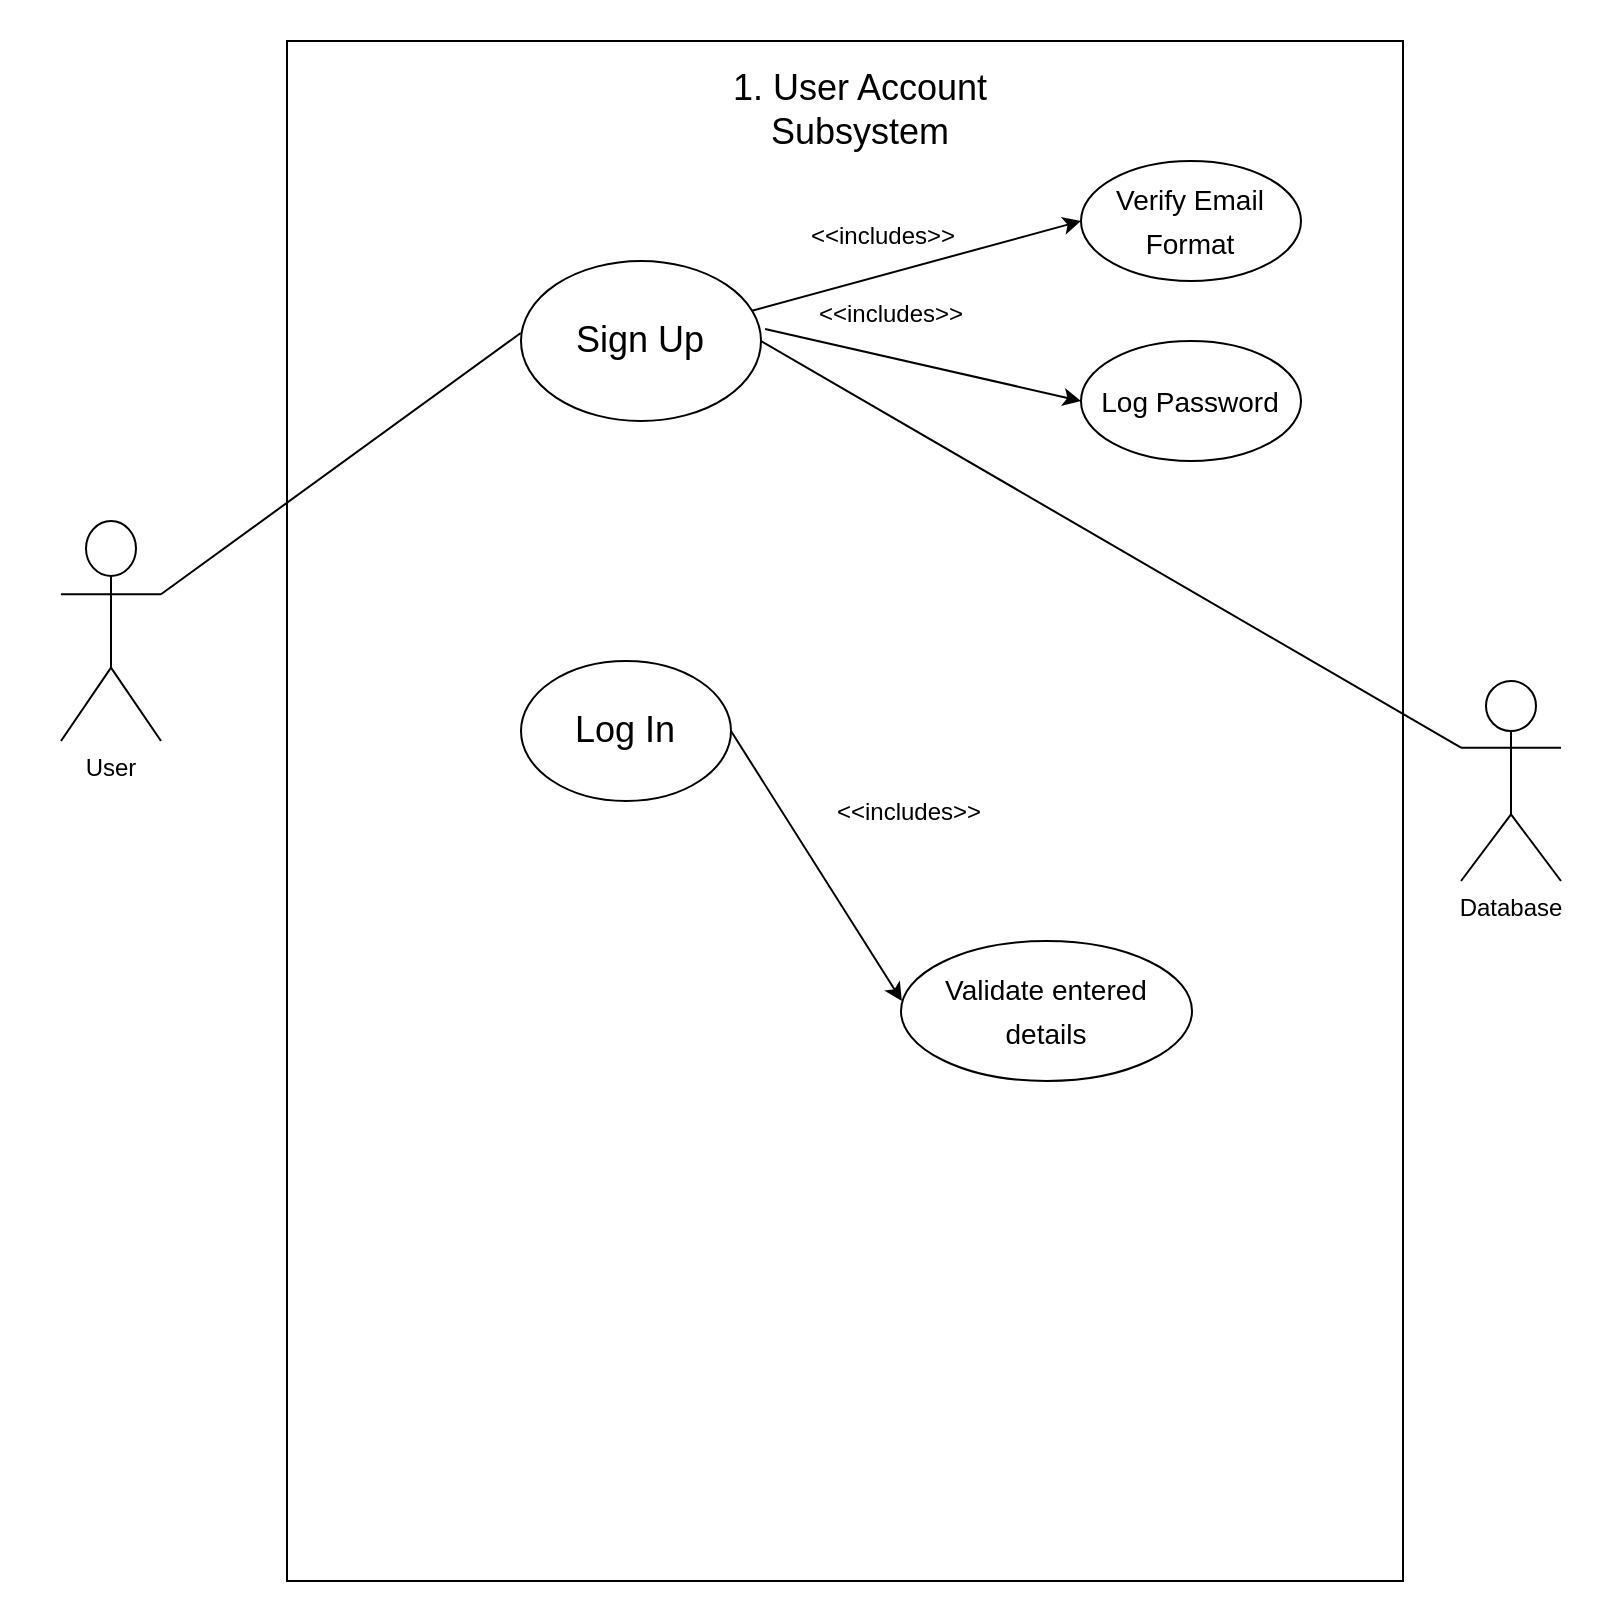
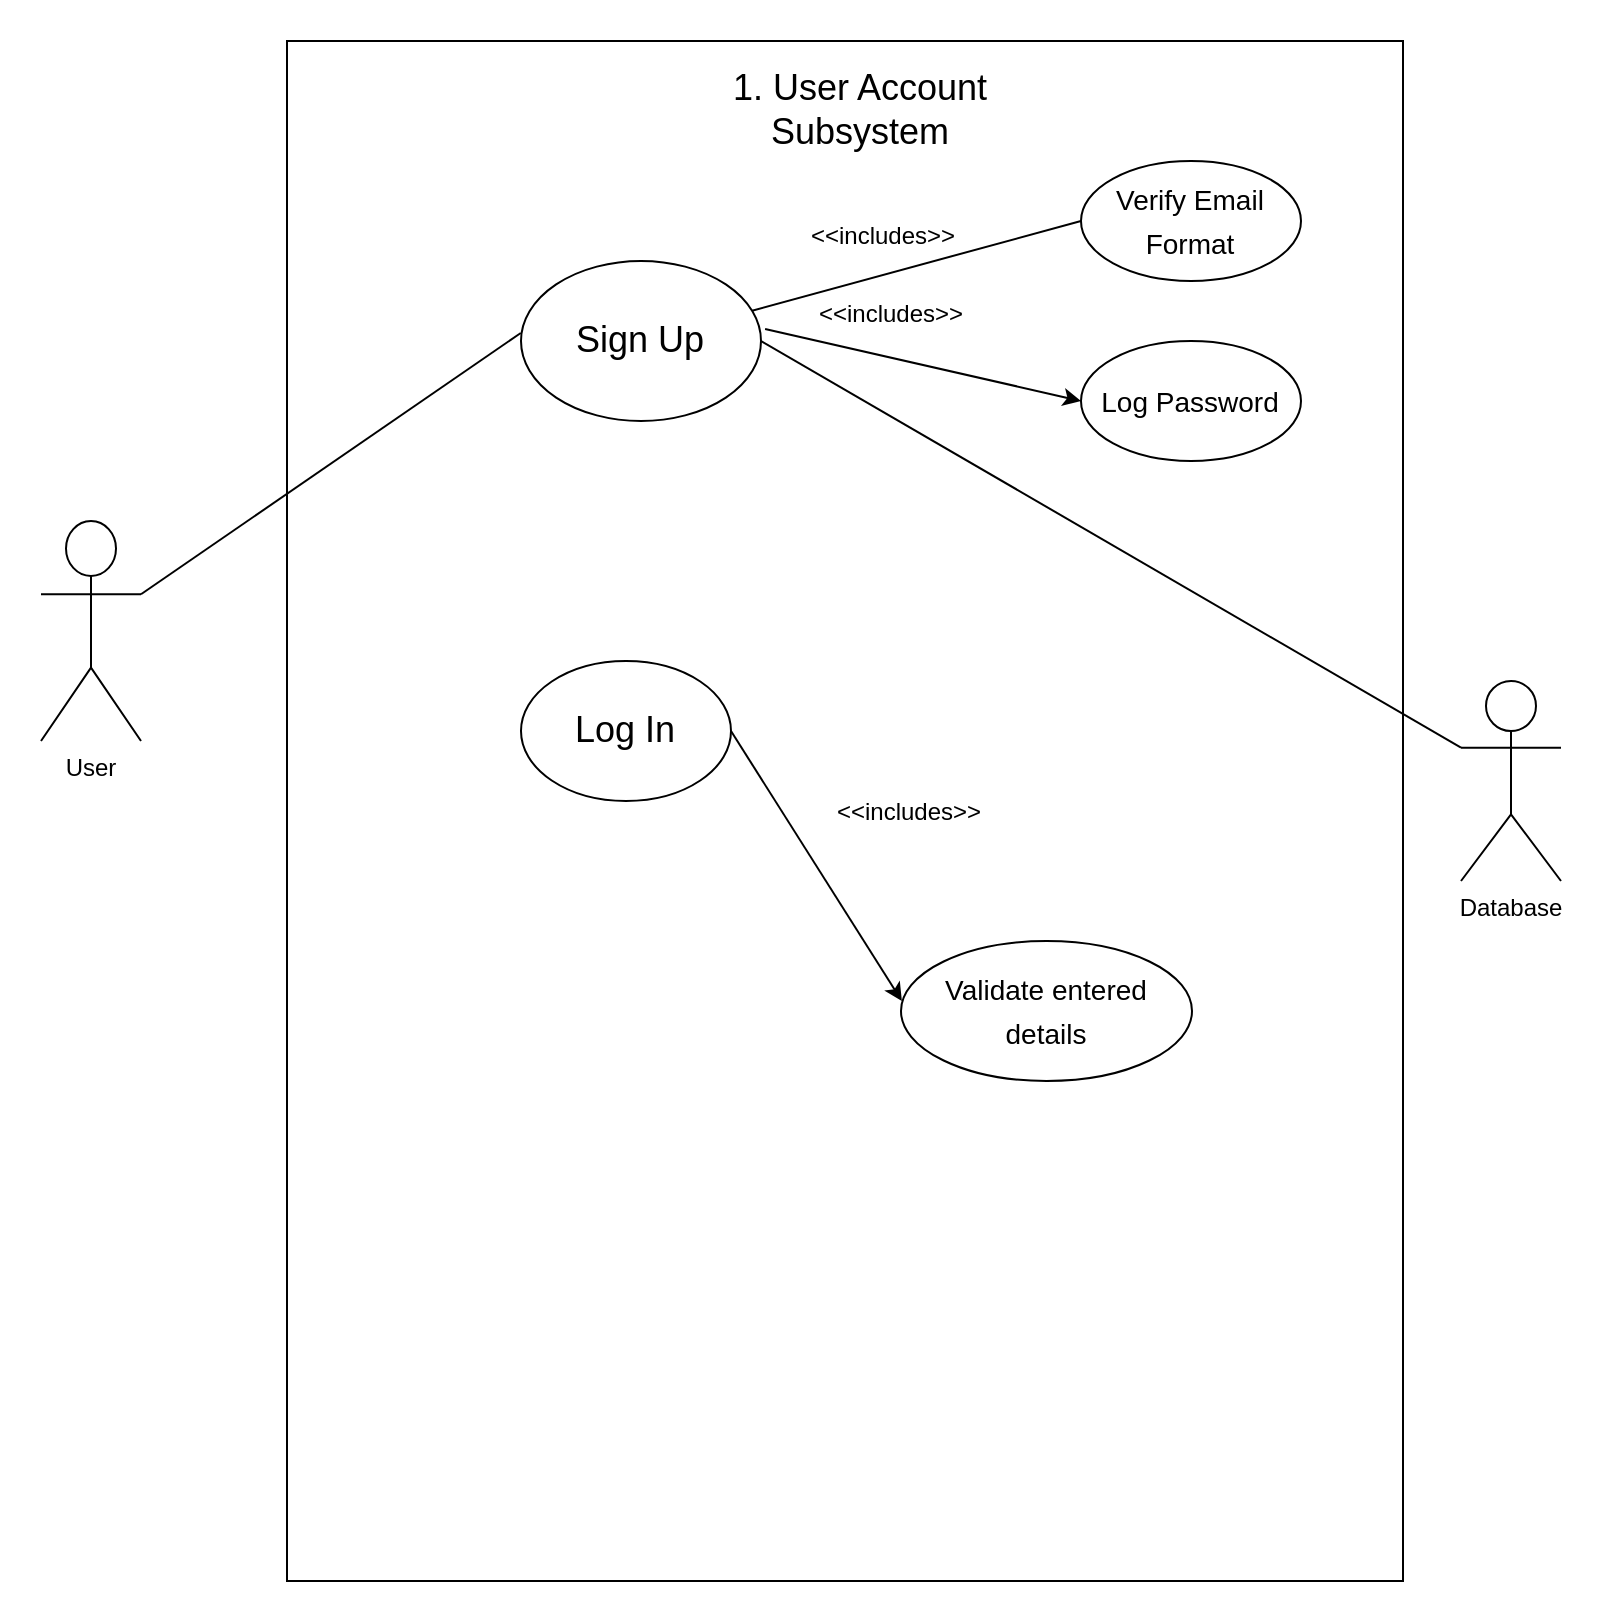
(1067, 225) -> (1071, 224)
(111, 631) -> (91, 631)
